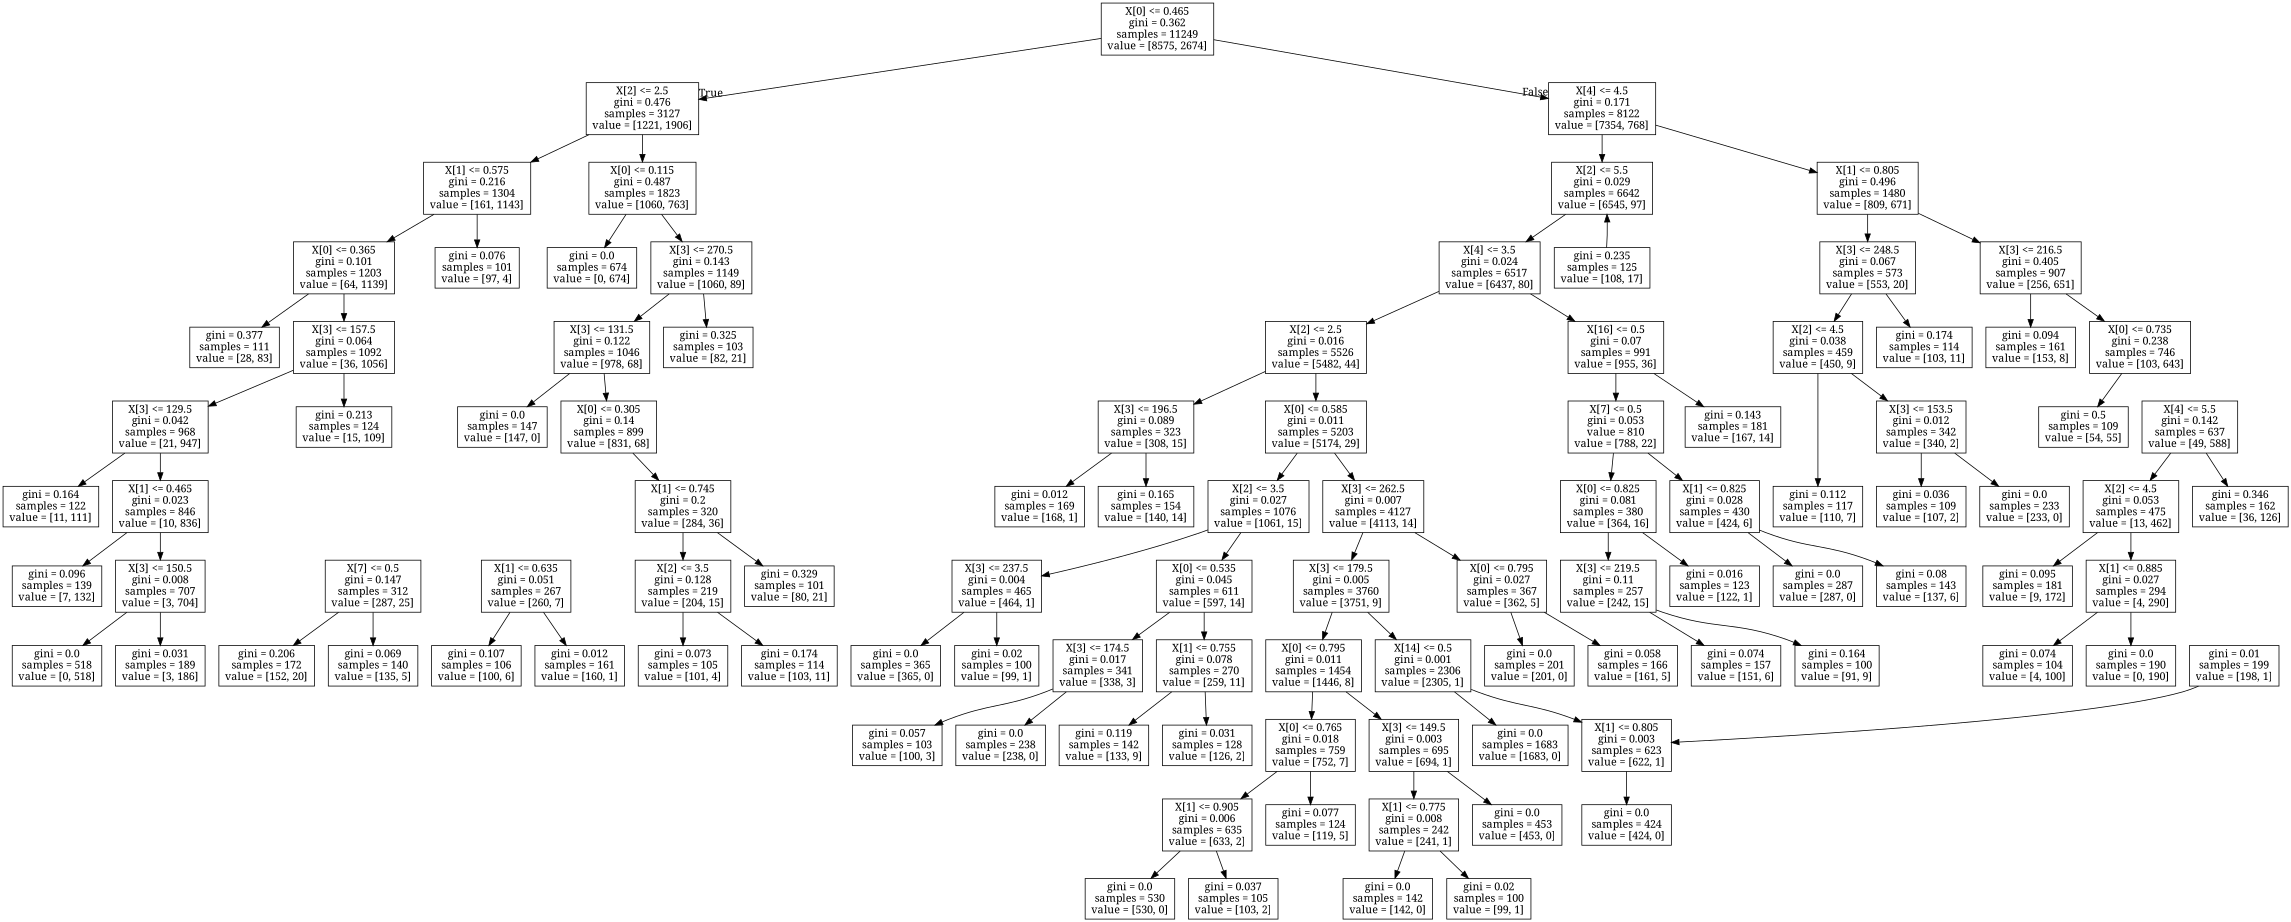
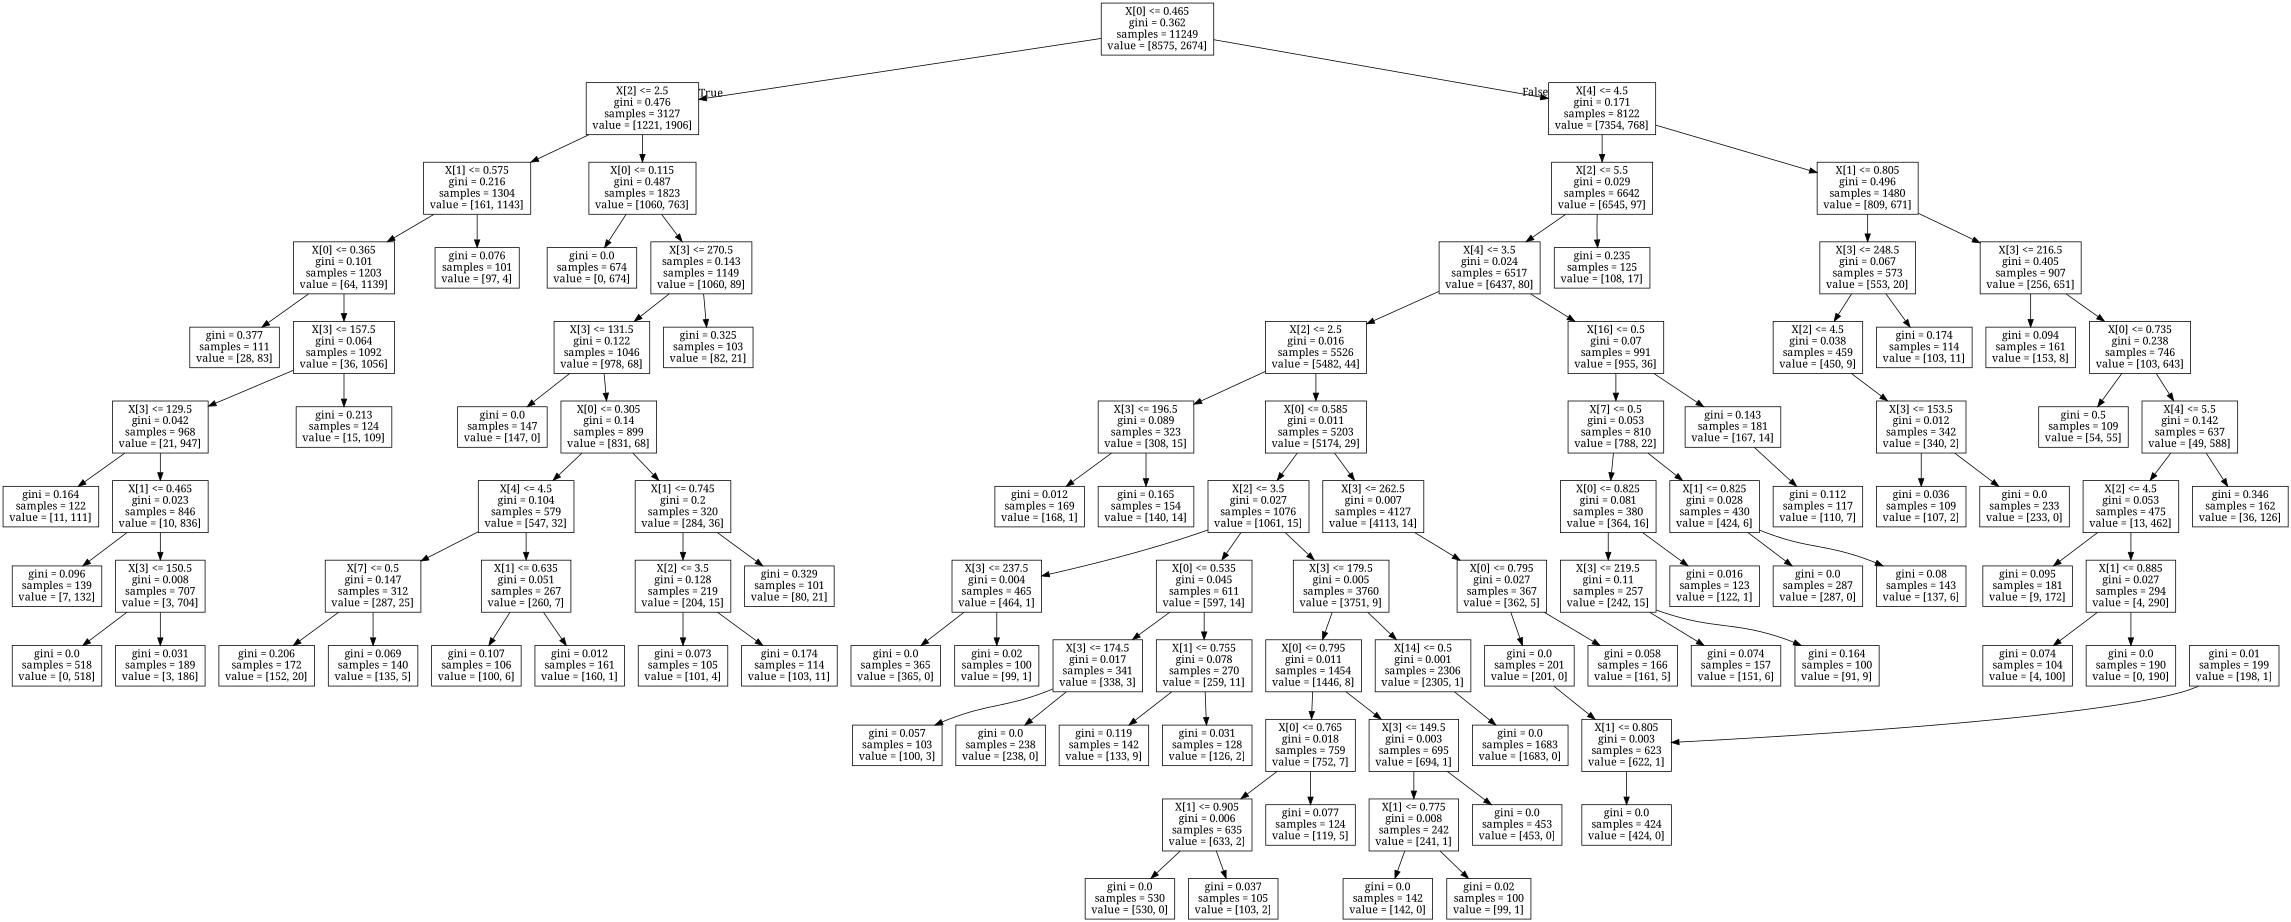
(1607, 235) -> (1597, 227)
(701, 268) -> (701, 268)
none -> (2163, 384)
(1818, 426) -> (1772, 464)
(1616, 427) -> (1616, 427)
none -> (526, 507)
(1359, 543) -> (1297, 544)
(1523, 705) -> (1571, 700)
